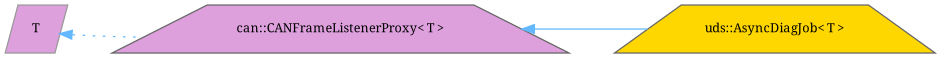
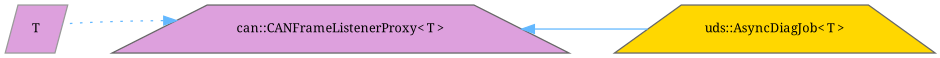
(108, 36) -> (113, 22)
